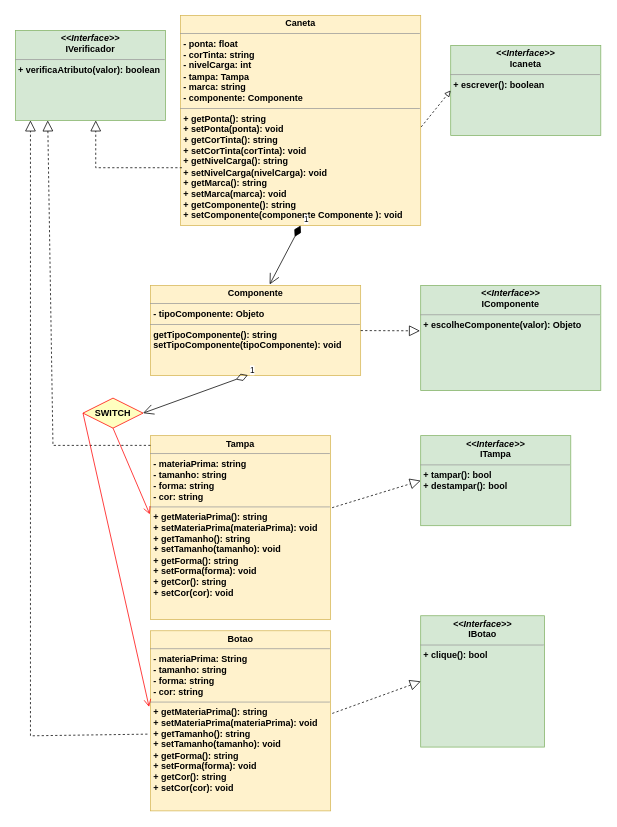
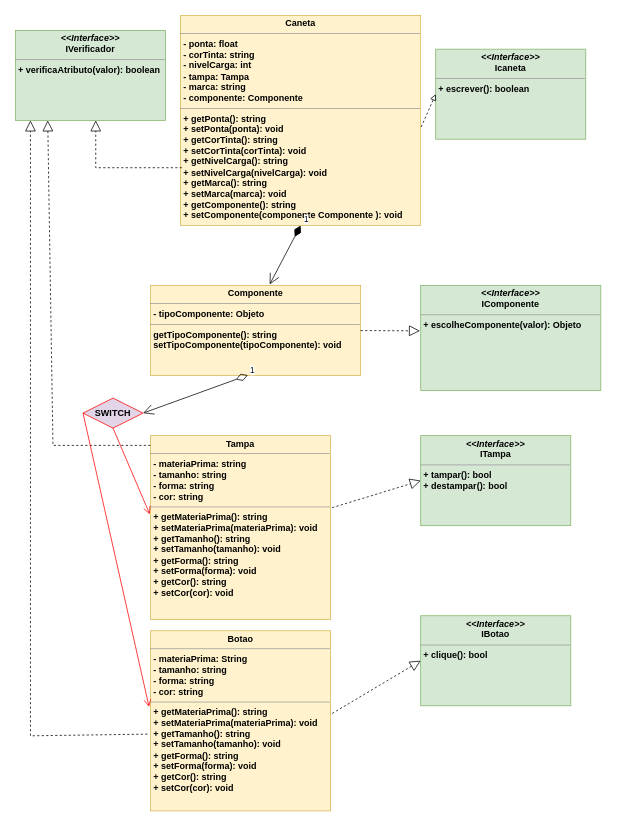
(525, 90) -> (510, 94)
(113, 413) -> (113, 413)
(482, 681) -> (495, 660)
